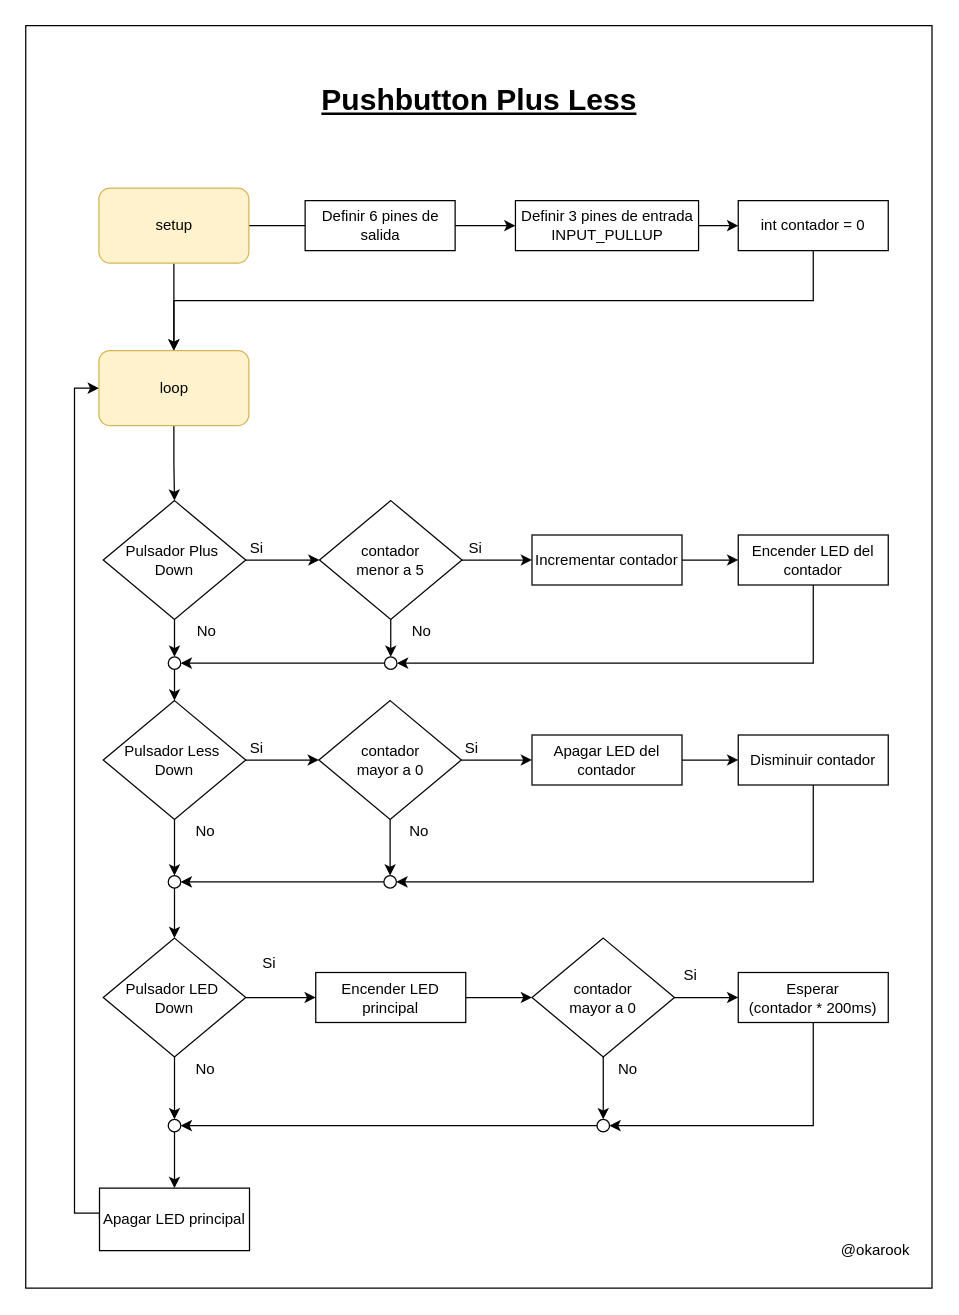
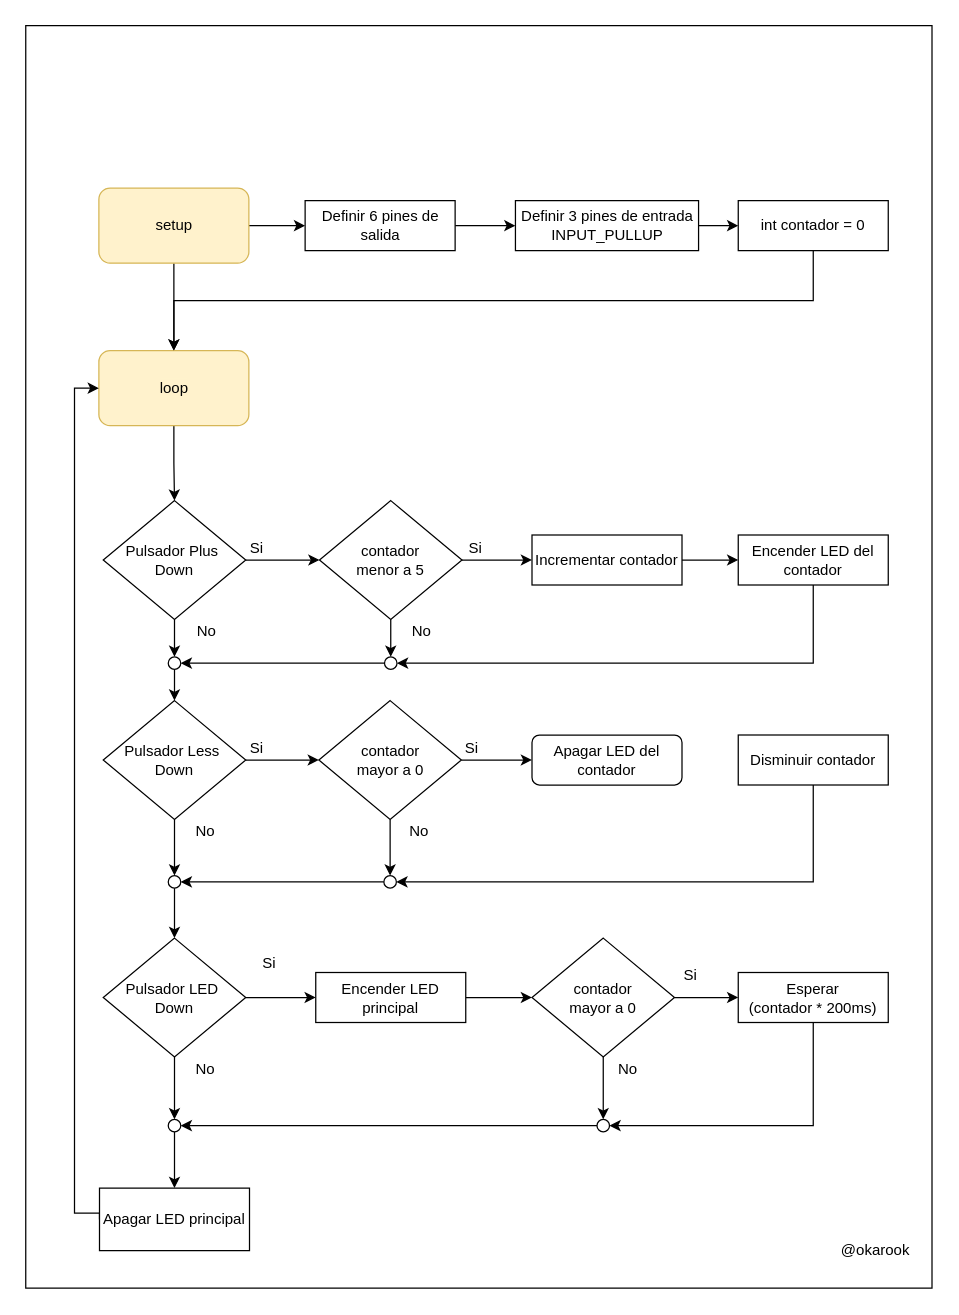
(479, 101) -> none
(298, 226) -> (295, 226)
(607, 760) -> (607, 760)
(706, 760) -> none
